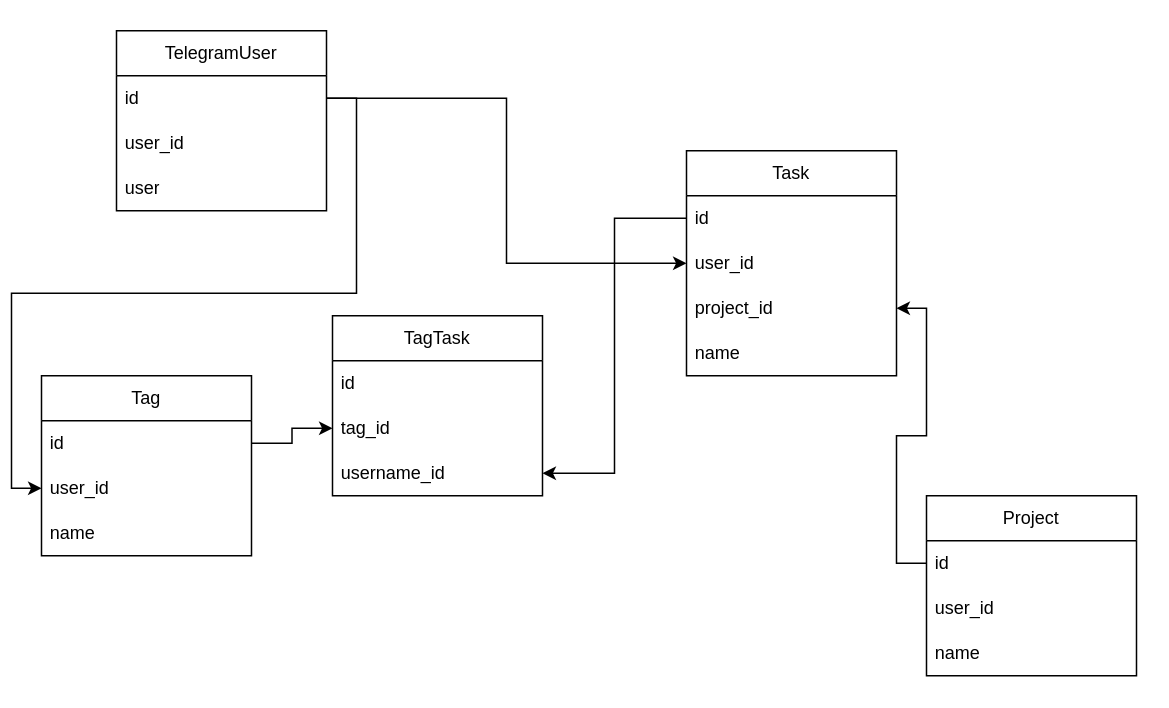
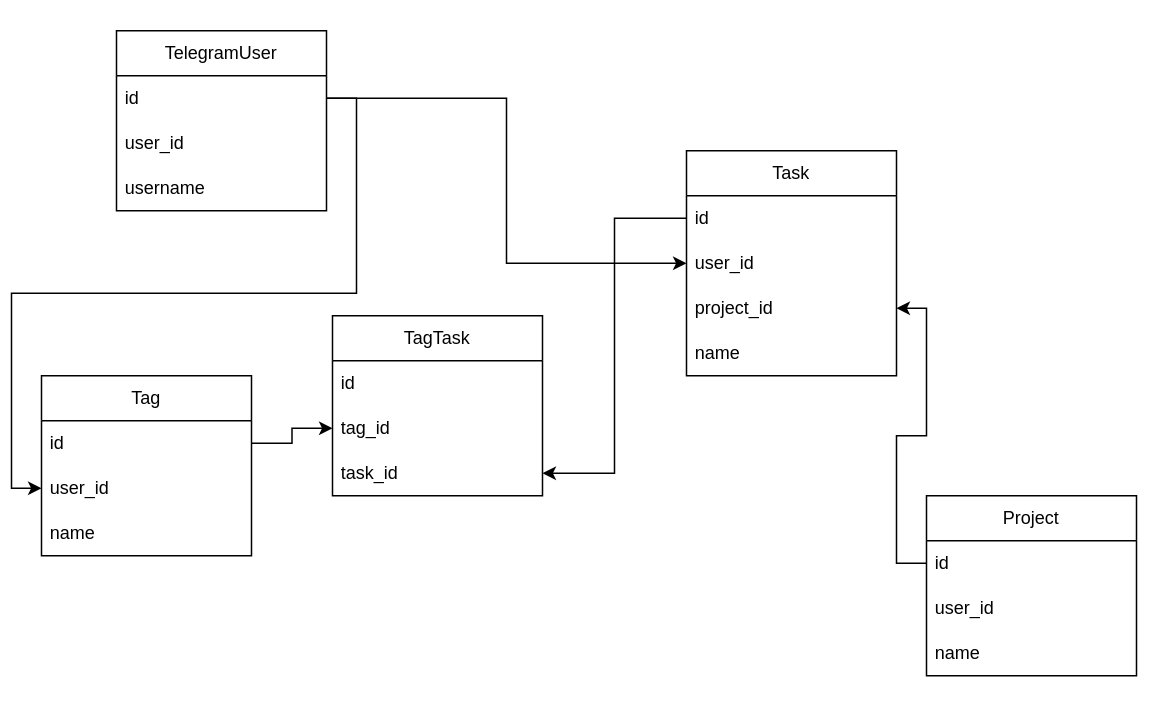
(145, 188) -> (166, 188)
(394, 473) -> (374, 473)
